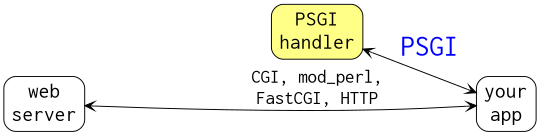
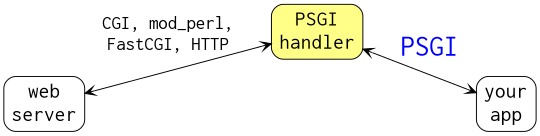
(281, 110) -> (178, 69)
